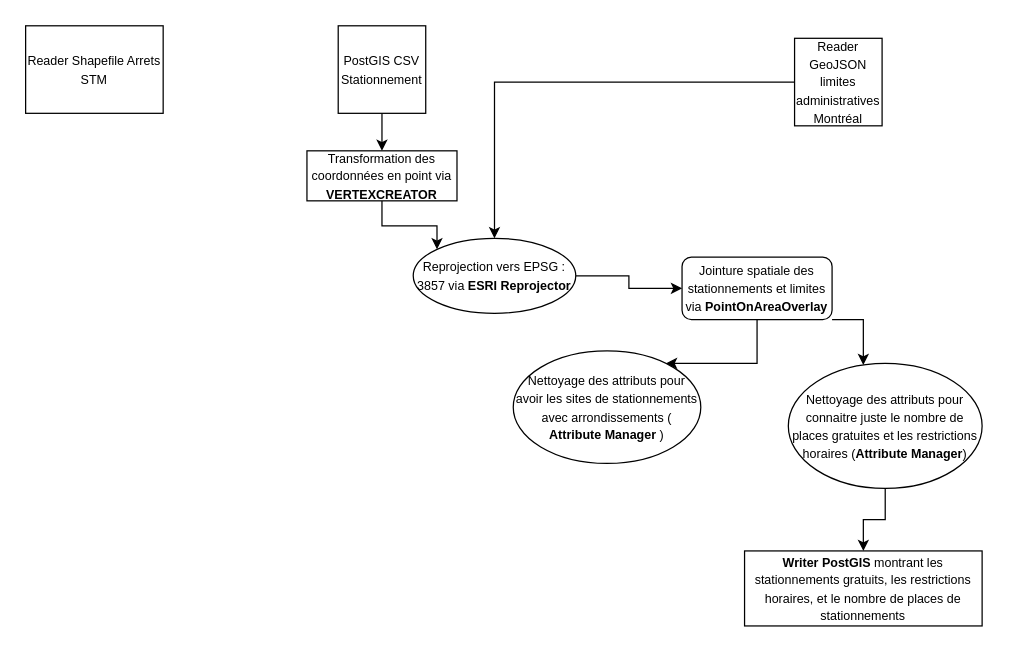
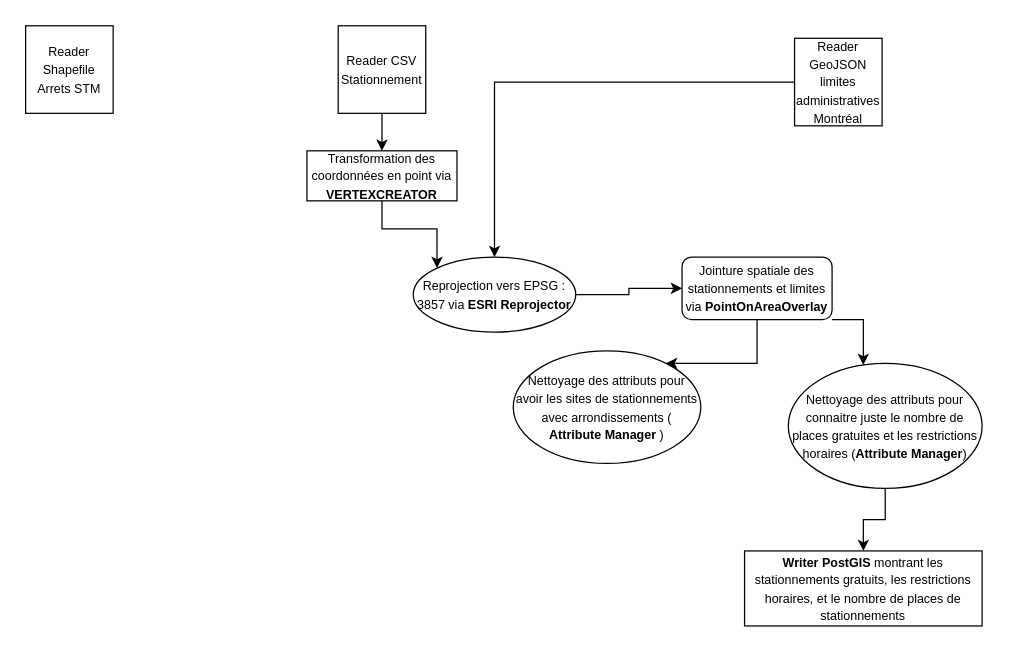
(94, 69) -> (69, 69)
(382, 69) -> (382, 69)
(494, 276) -> (494, 294)
